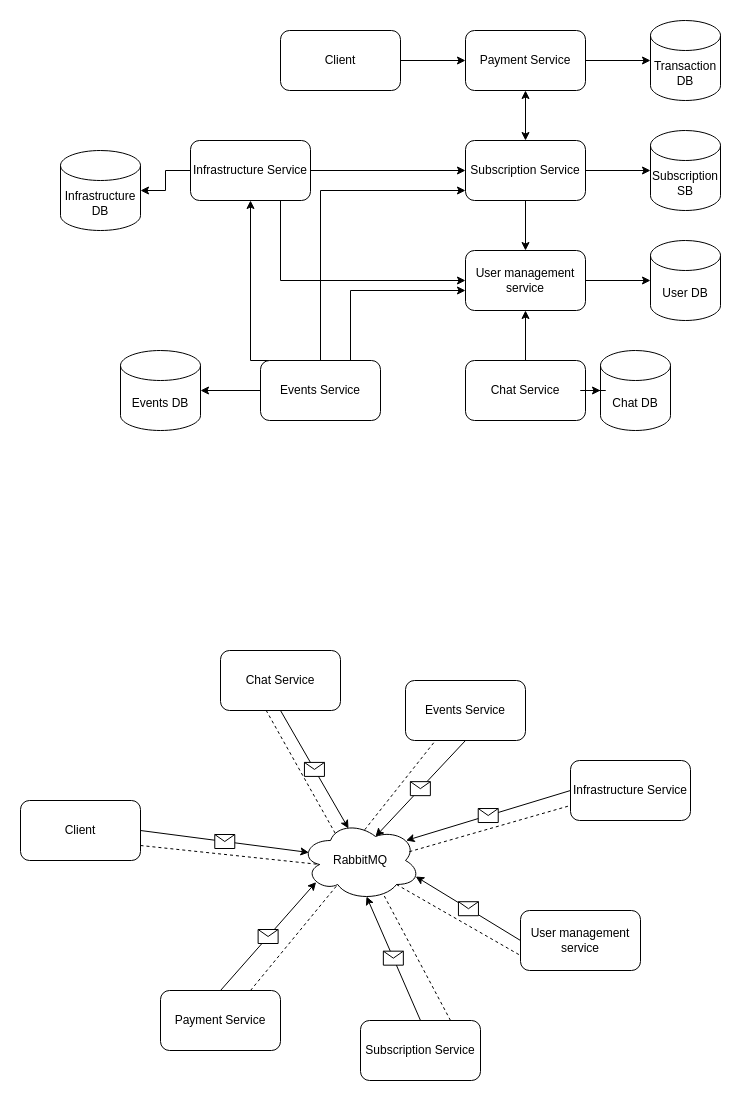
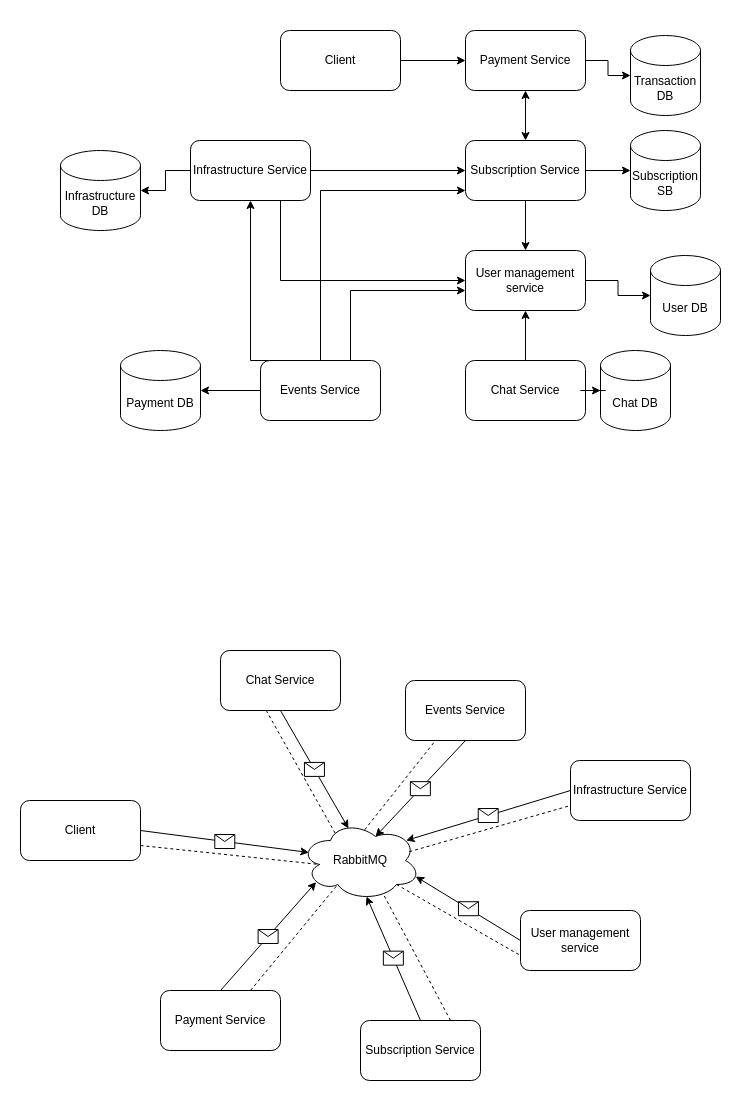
(686, 61) -> (666, 76)
(686, 171) -> (666, 171)
(686, 281) -> (686, 296)
(161, 404) -> (161, 404)
